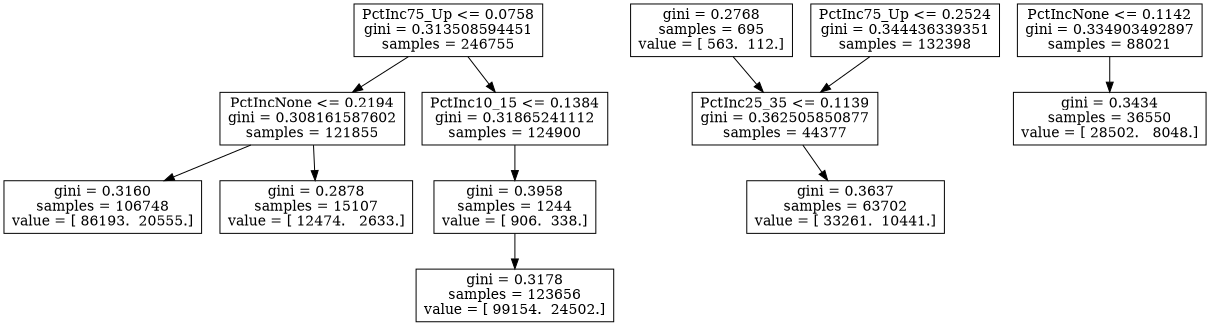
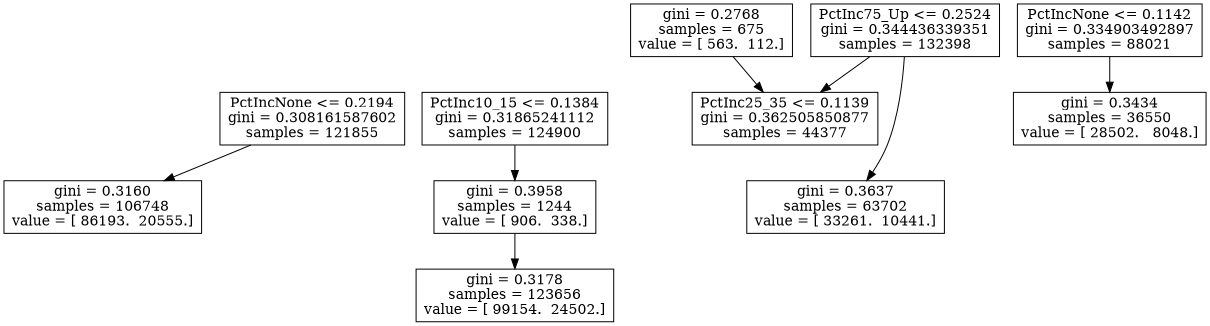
(448, 30) -> none
(712, 30) -> (712, 30)
(812, 159) -> (896, 117)
(316, 207) -> none
